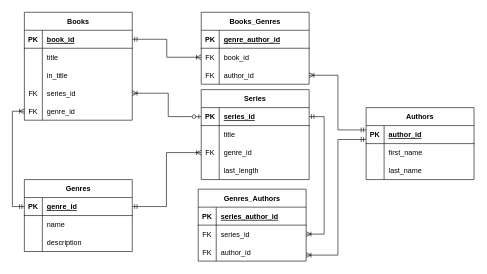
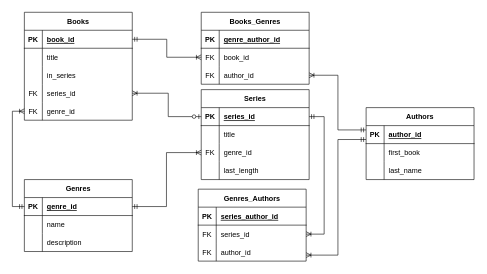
(60, 76) -> (63, 76)
(408, 153) -> (408, 153)
